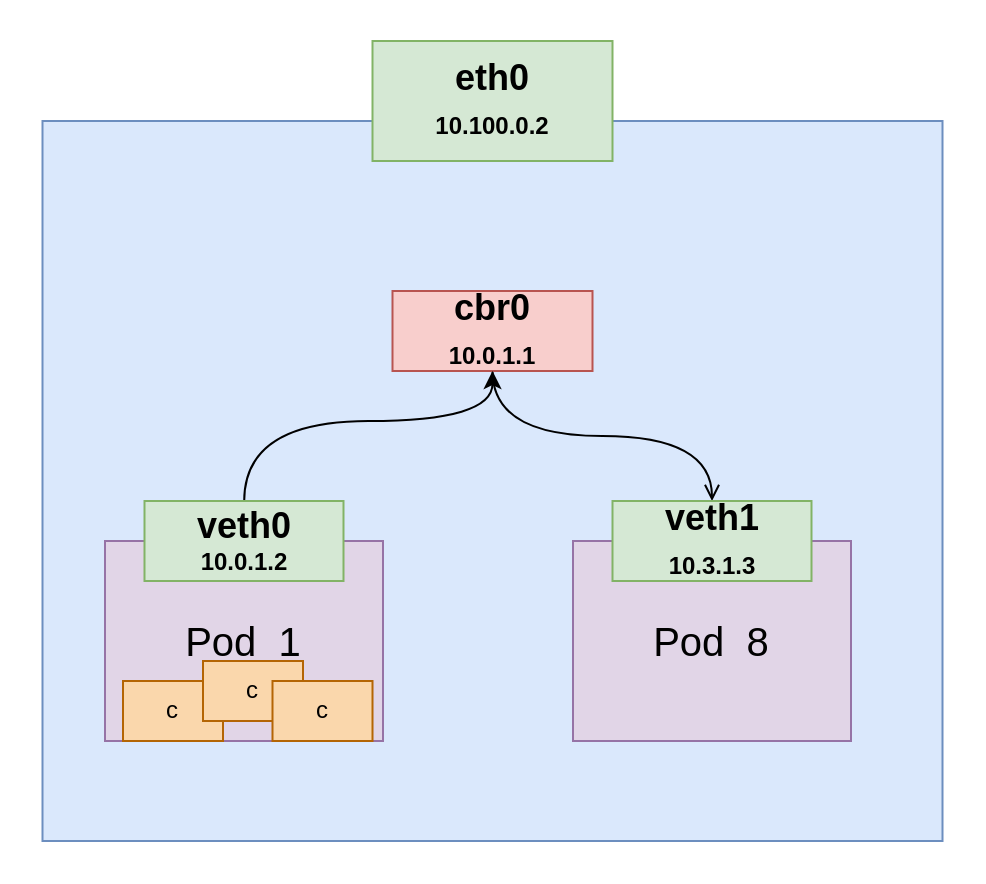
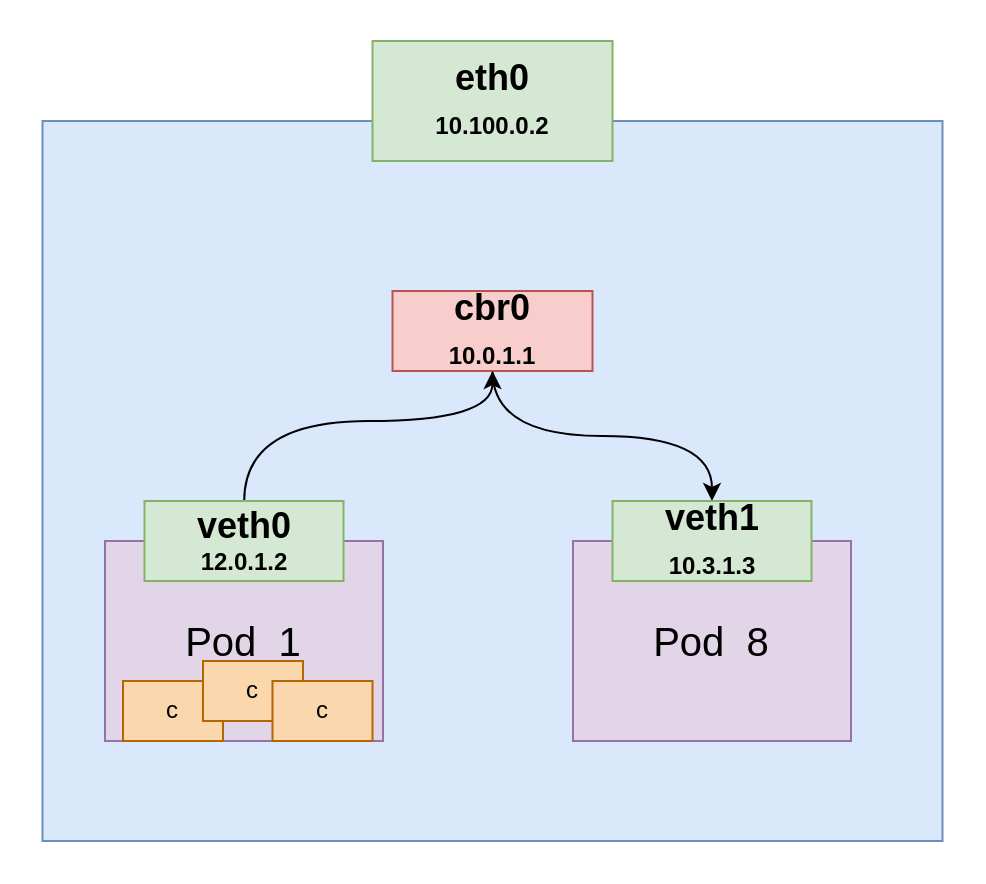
(690, 455) -> (690, 452)
(245, 541) -> (245, 541)
